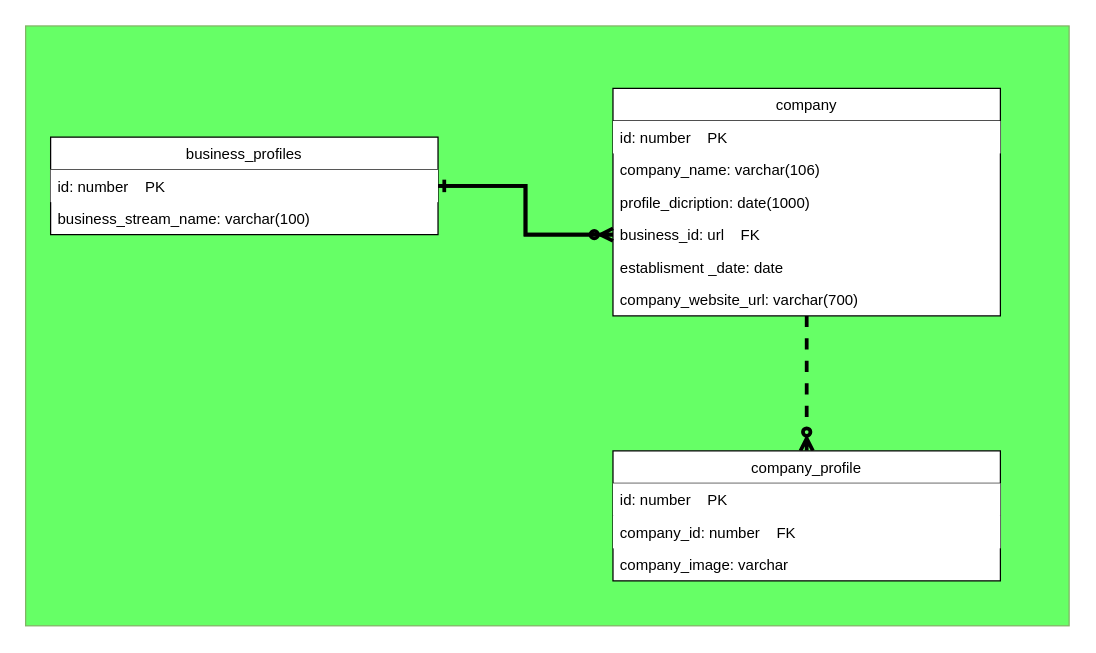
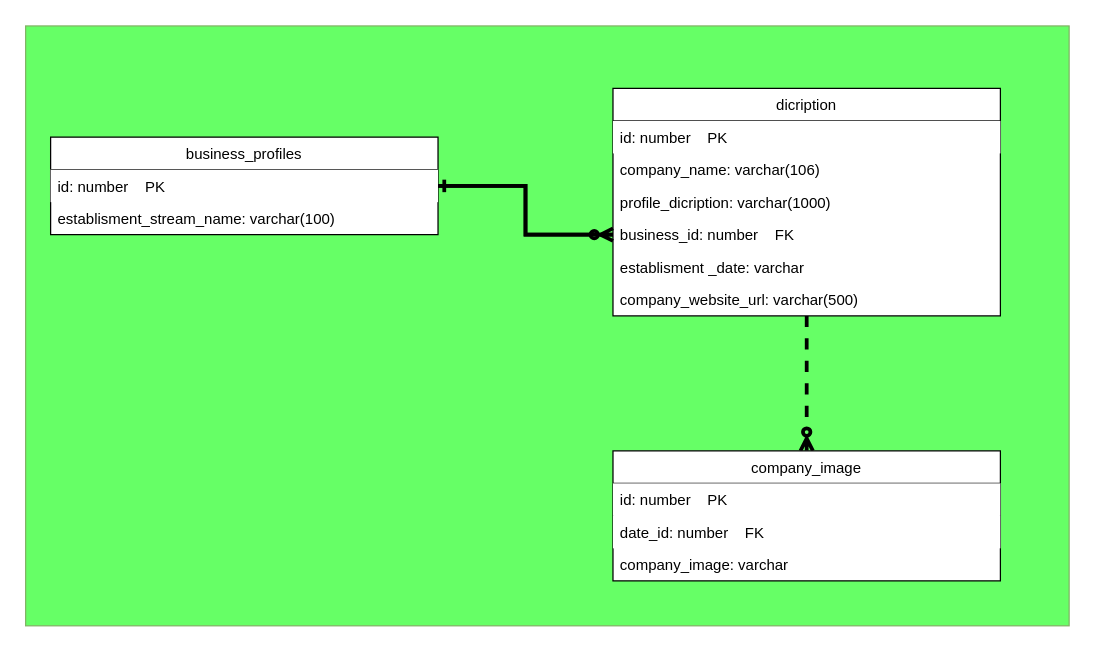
(806, 105) -> (806, 105)
(732, 203) -> (745, 203)
(194, 219) -> (209, 219)
(703, 235) -> (717, 235)
(713, 268) -> (726, 268)
(751, 300) -> (751, 300)
(806, 468) -> (806, 468)
(715, 533) -> (702, 533)
